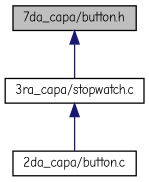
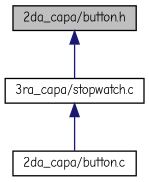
(75, 18) -> (75, 18)
